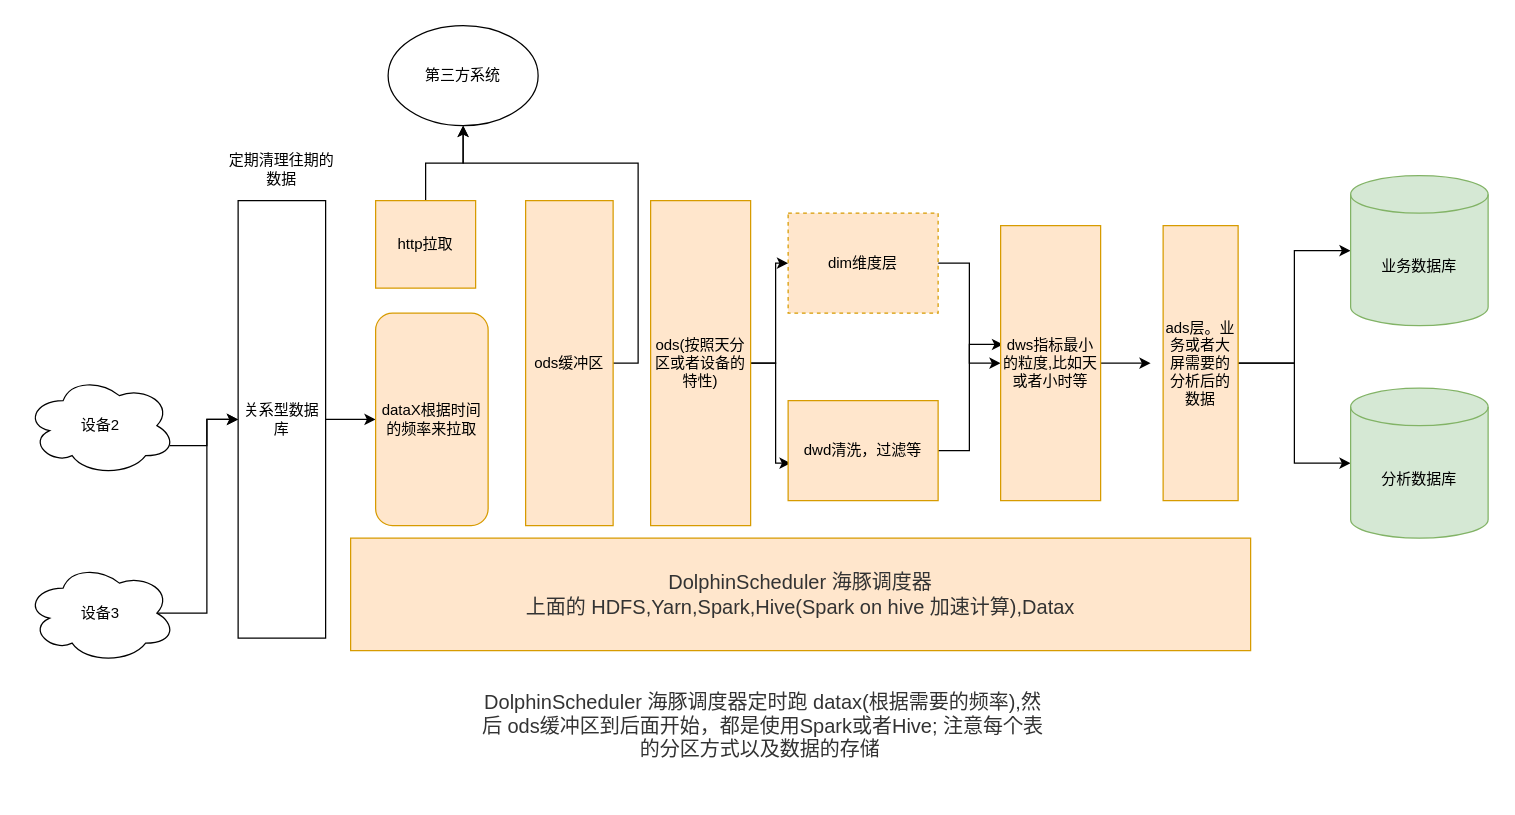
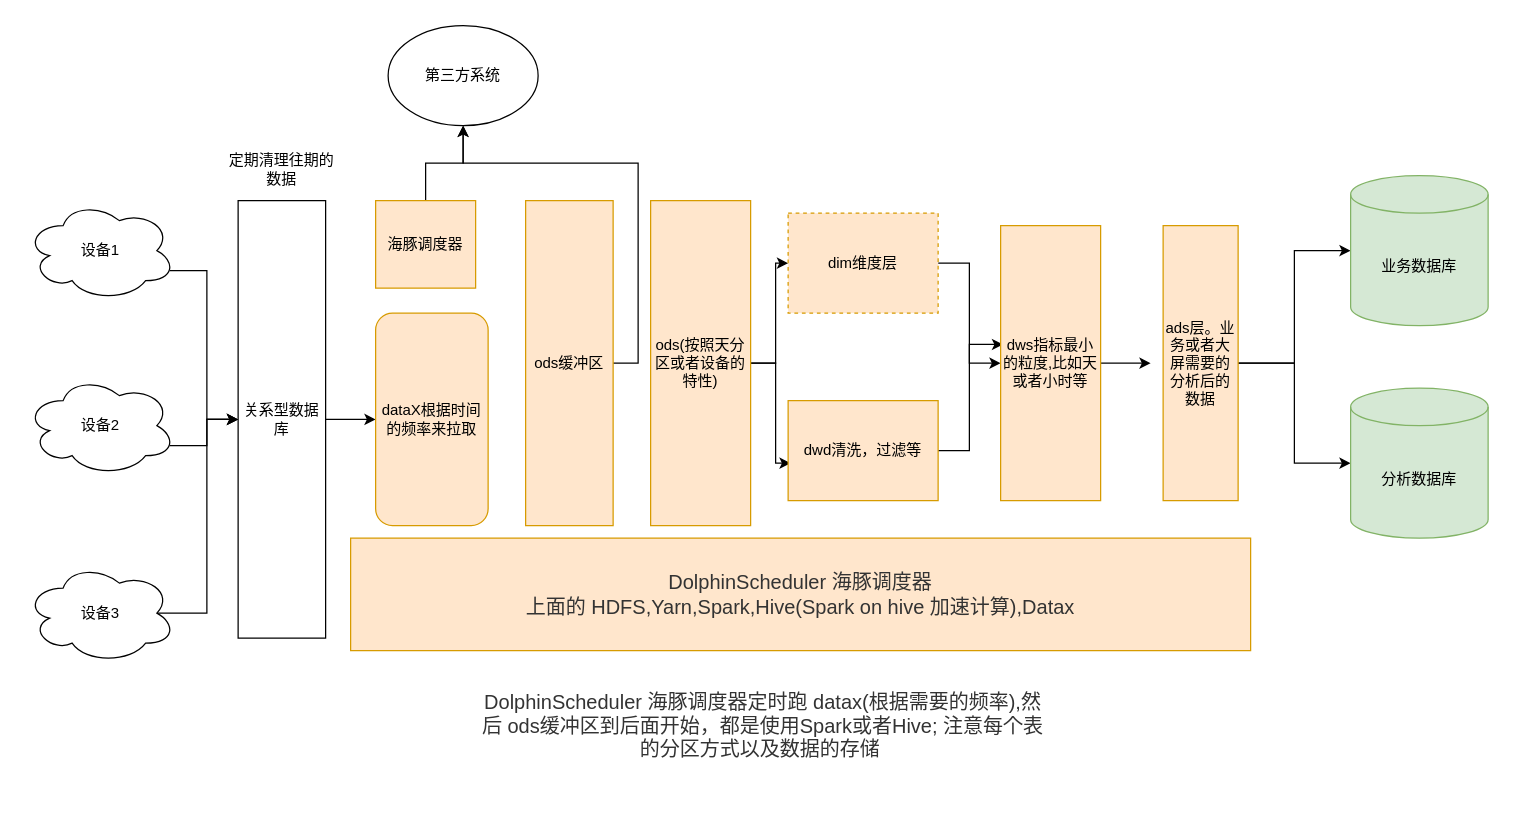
(426, 244) -> (426, 244)
none -> (101, 251)
none -> (207, 325)
